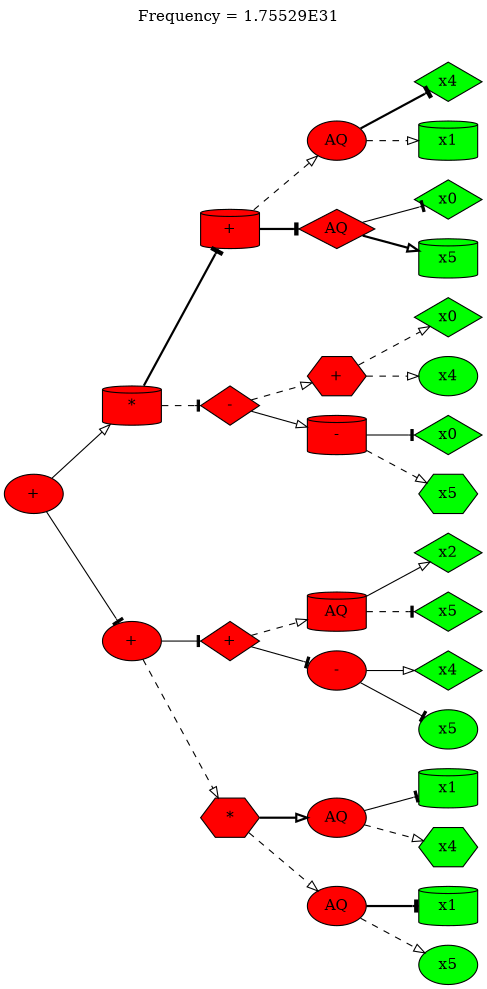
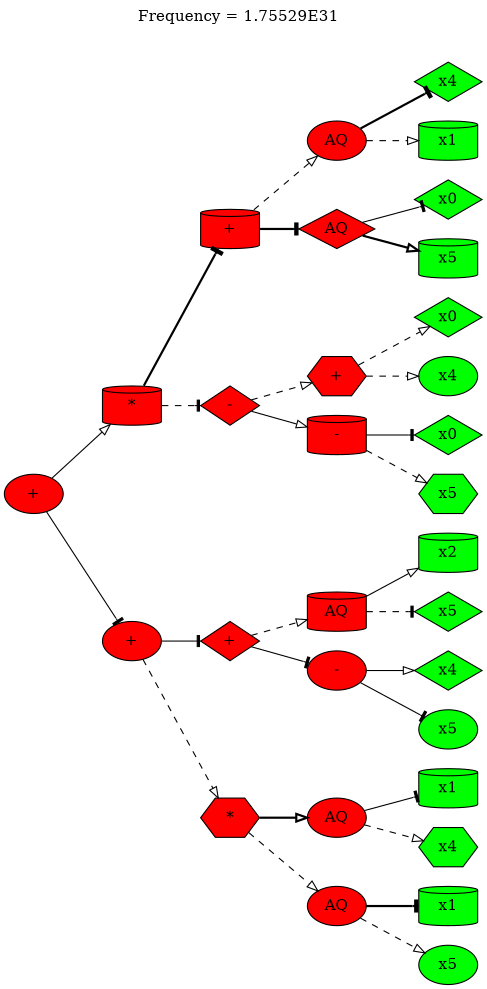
(448, 553) -> (448, 553)
